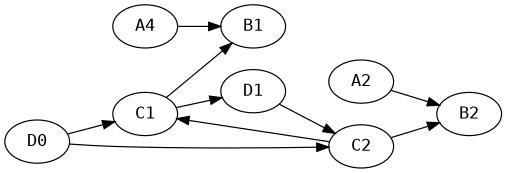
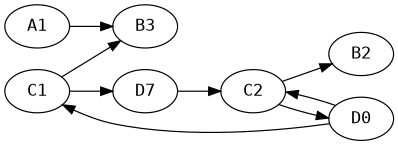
(145, 26) -> (37, 26)
(253, 26) -> (145, 26)
(361, 82) -> none
(253, 91) -> (145, 91)
(259, 131) -> (298, 110)
